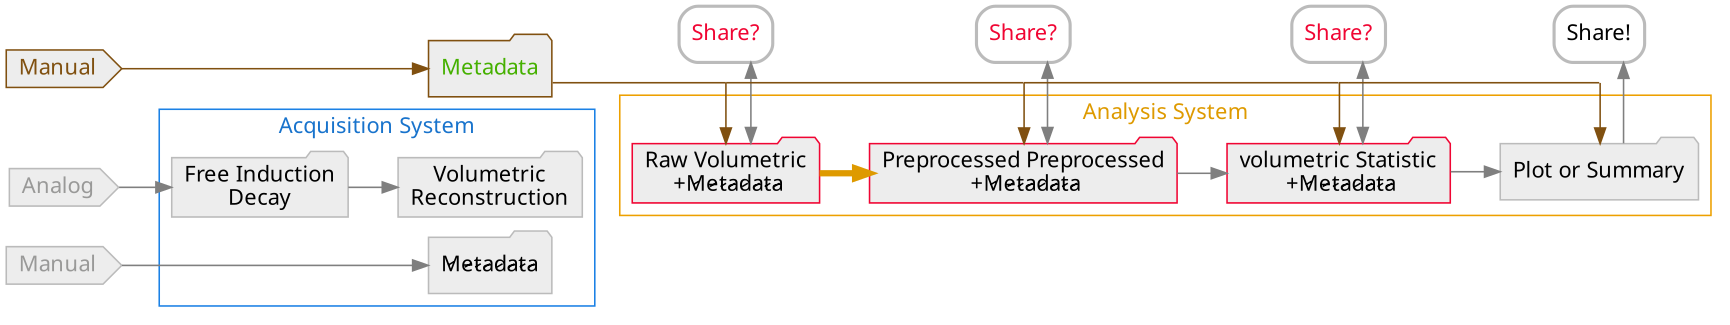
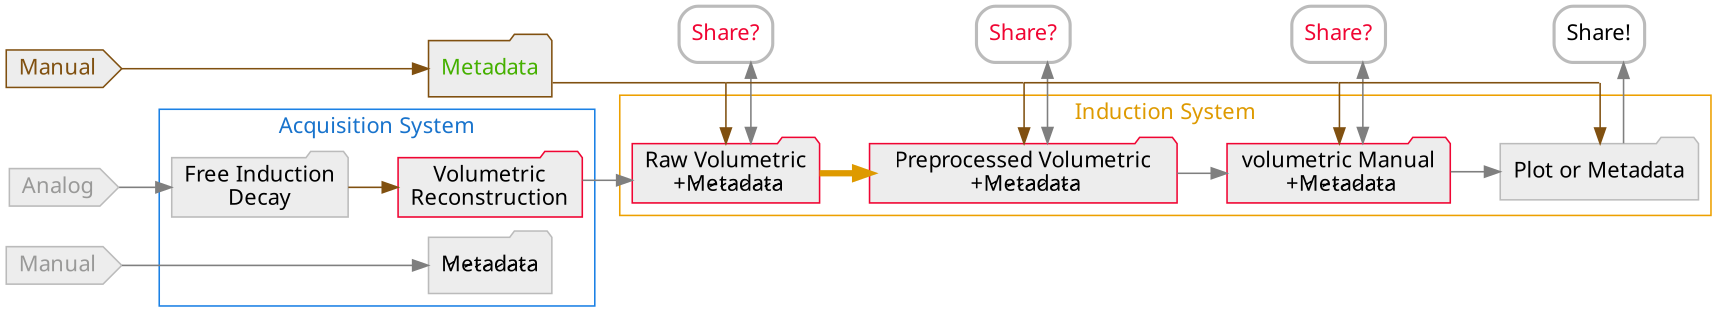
(1165, 113) -> (1165, 113)
(1599, 172) -> (1599, 172)
(1023, 173) -> (1023, 173)
(1339, 173) -> (1339, 173)
none -> (605, 180)
(365, 187) -> (365, 187)
(490, 187) -> (490, 187)
